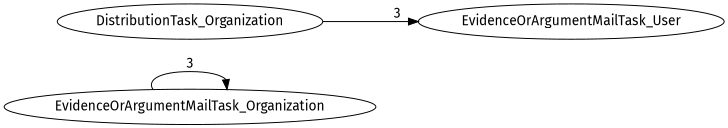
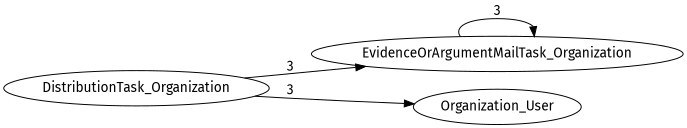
(571, 22) -> (497, 107)
none -> (300, 73)
